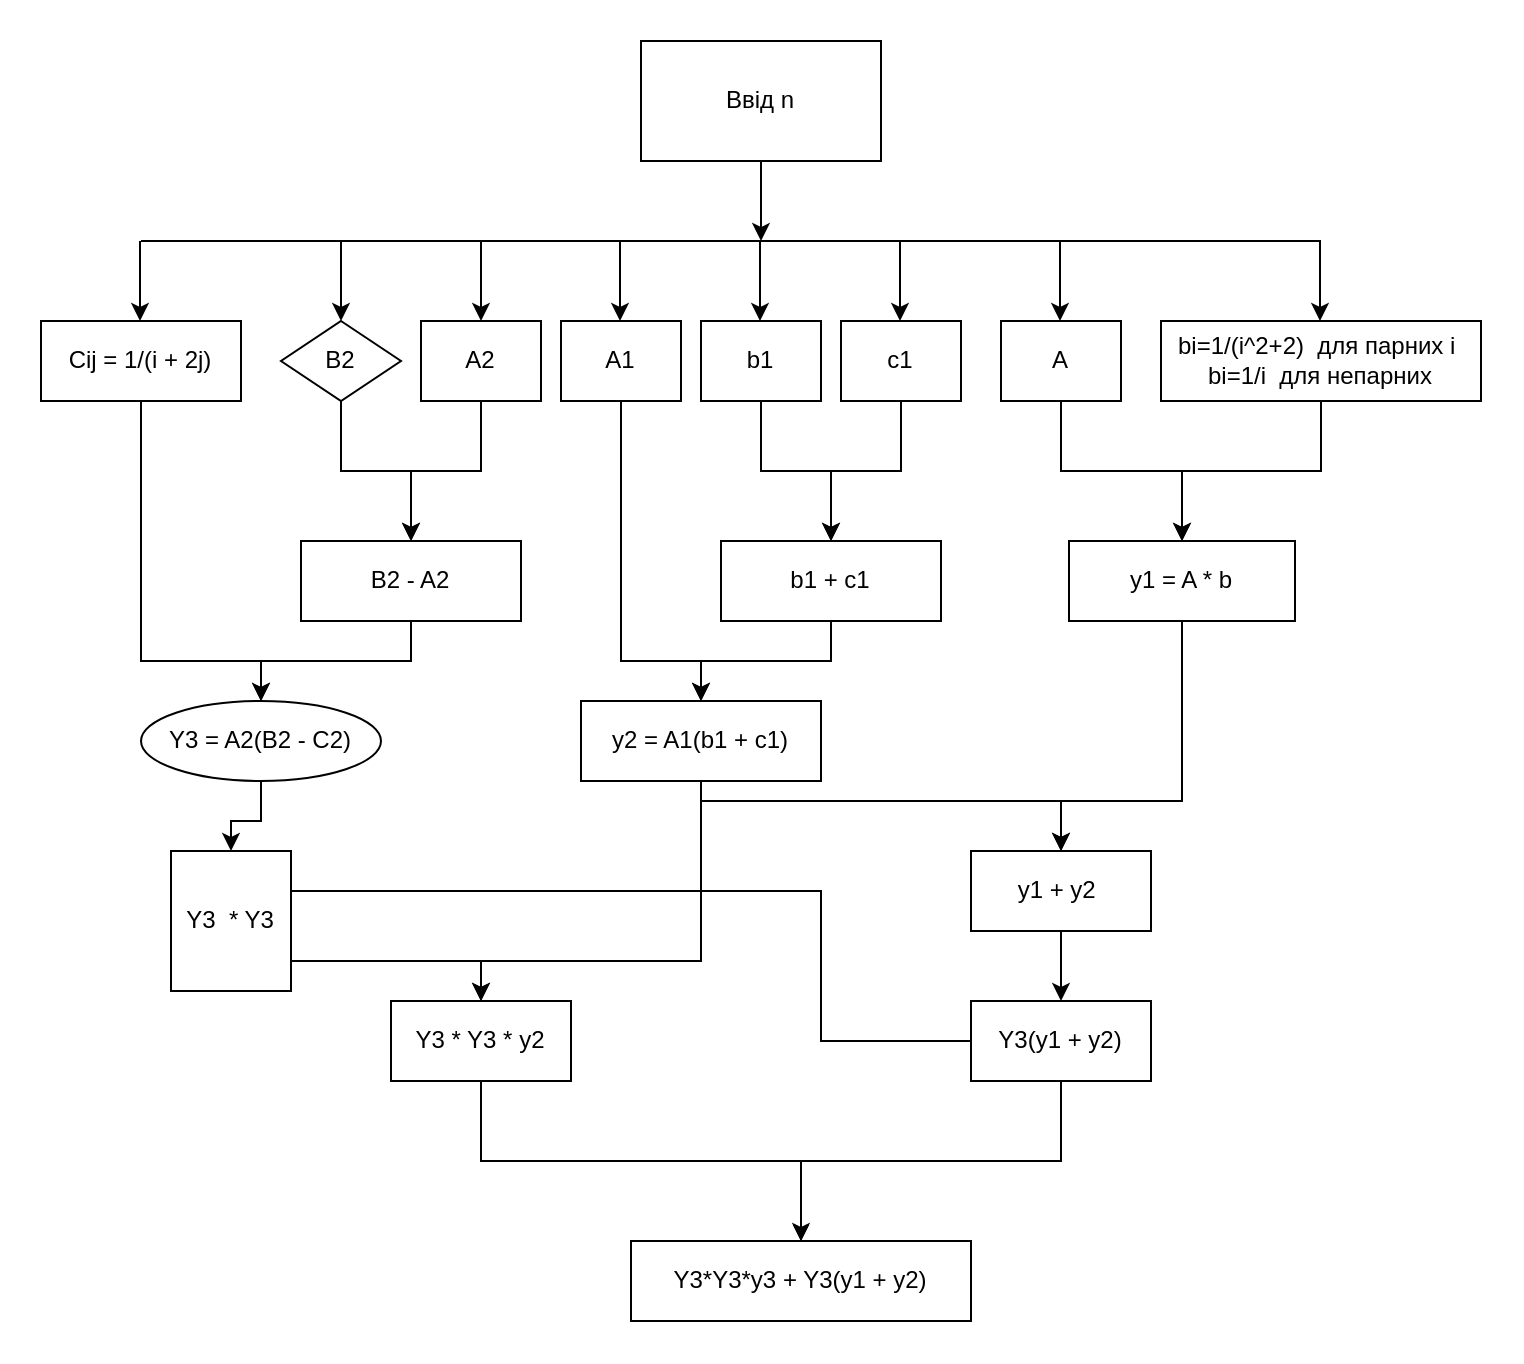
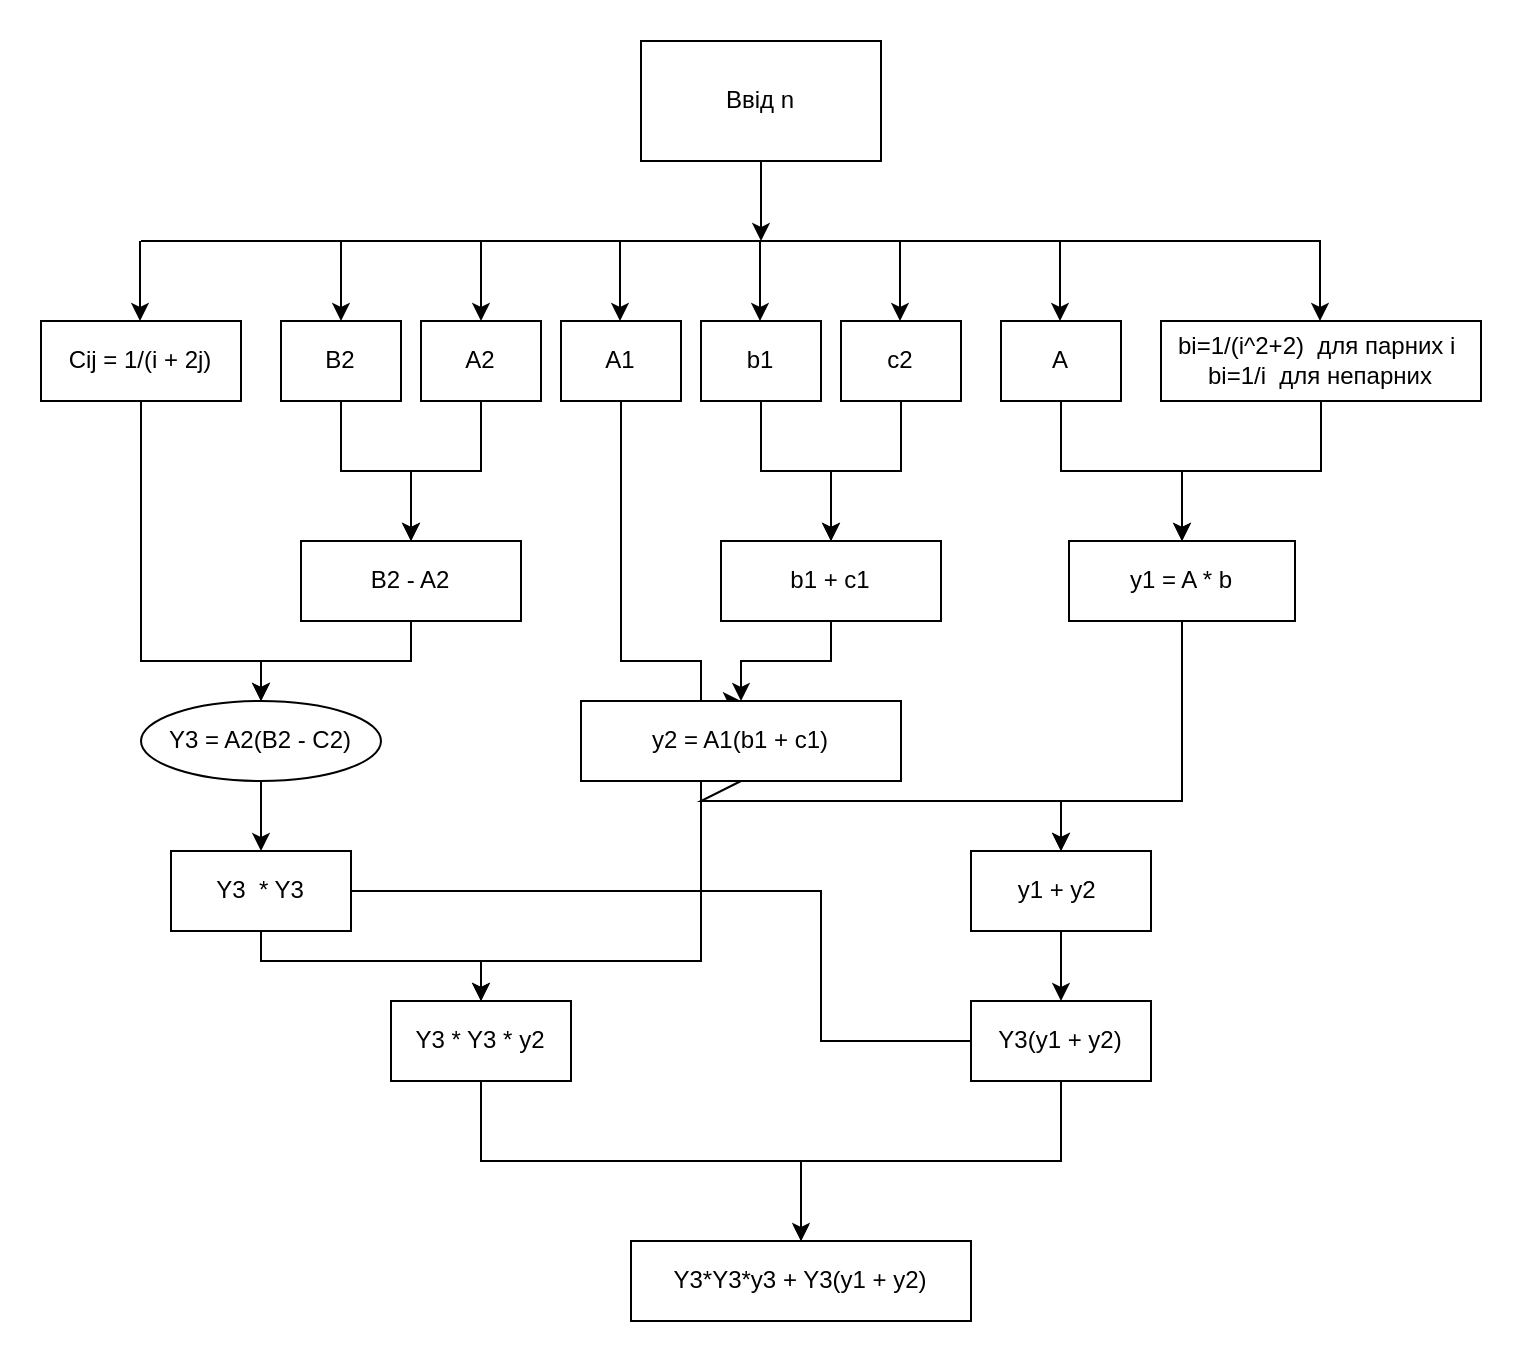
(341, 361) -> (341, 361)
(901, 361) -> (901, 361)
(701, 741) -> (741, 741)
(231, 921) -> (261, 891)
